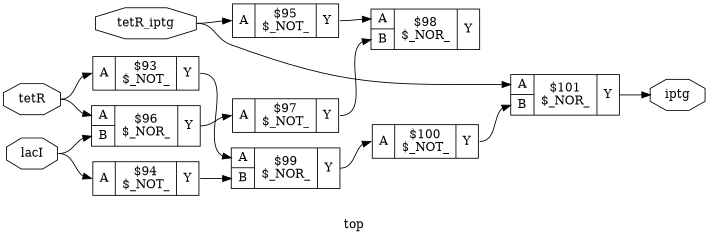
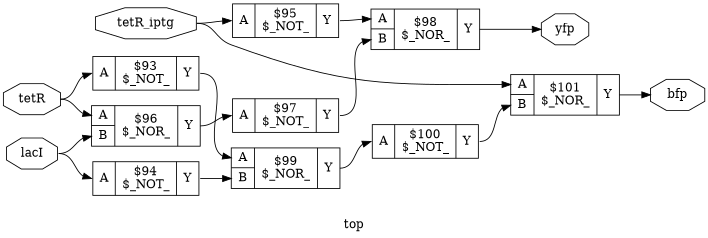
none -> (565, 29)
(678, 95) -> (678, 95)
